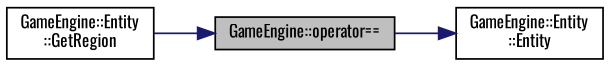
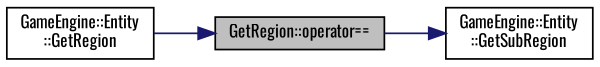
(305, 33) -> (300, 33)
(530, 33) -> (519, 33)
